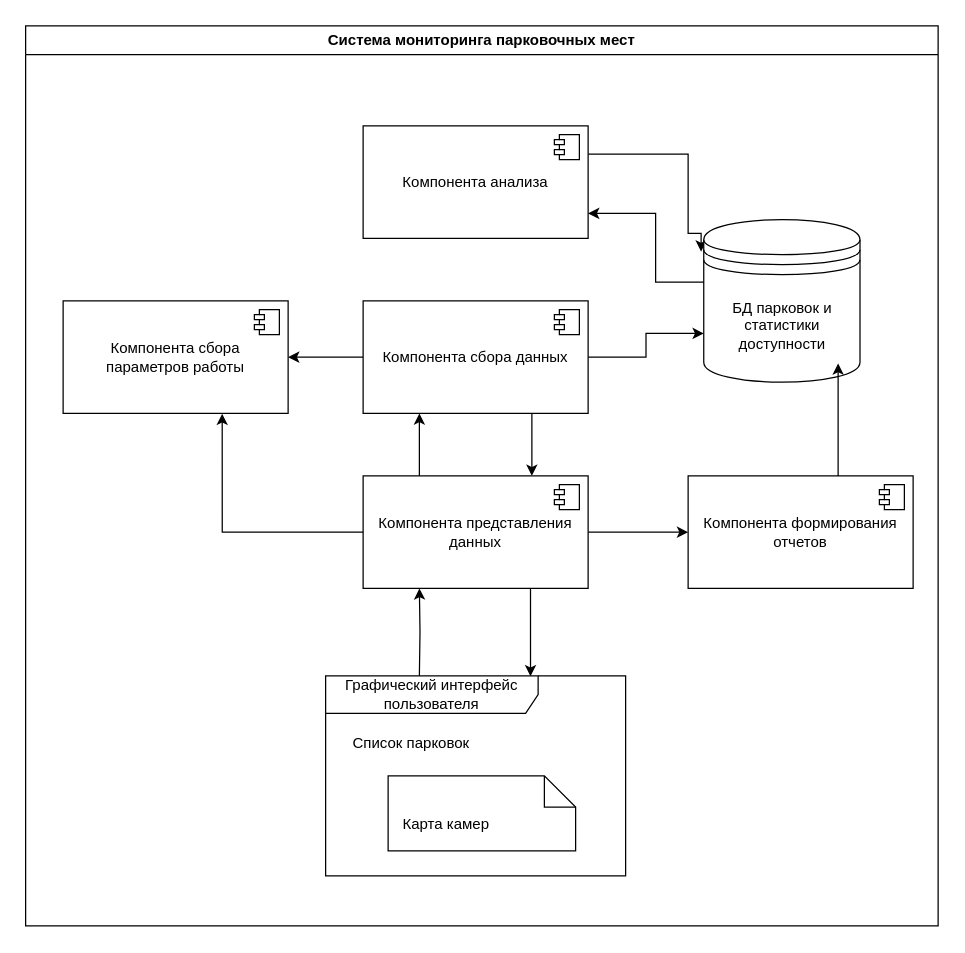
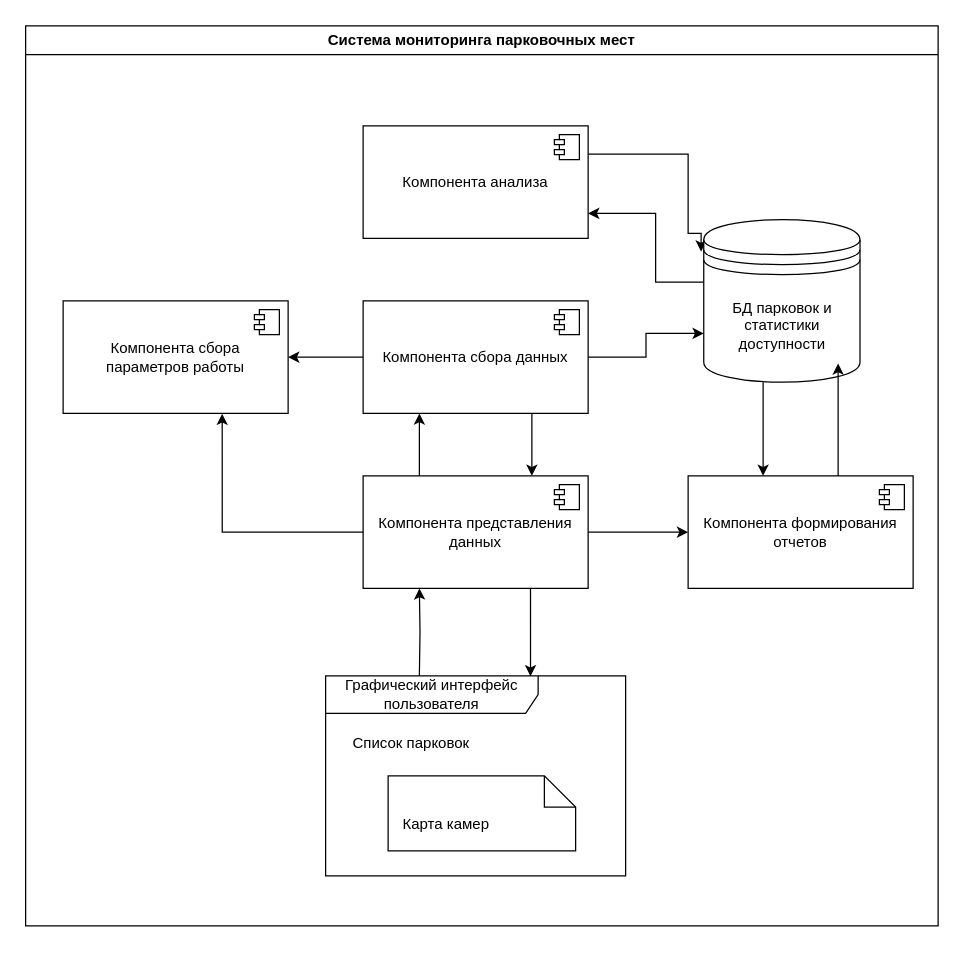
none -> (763, 424)
